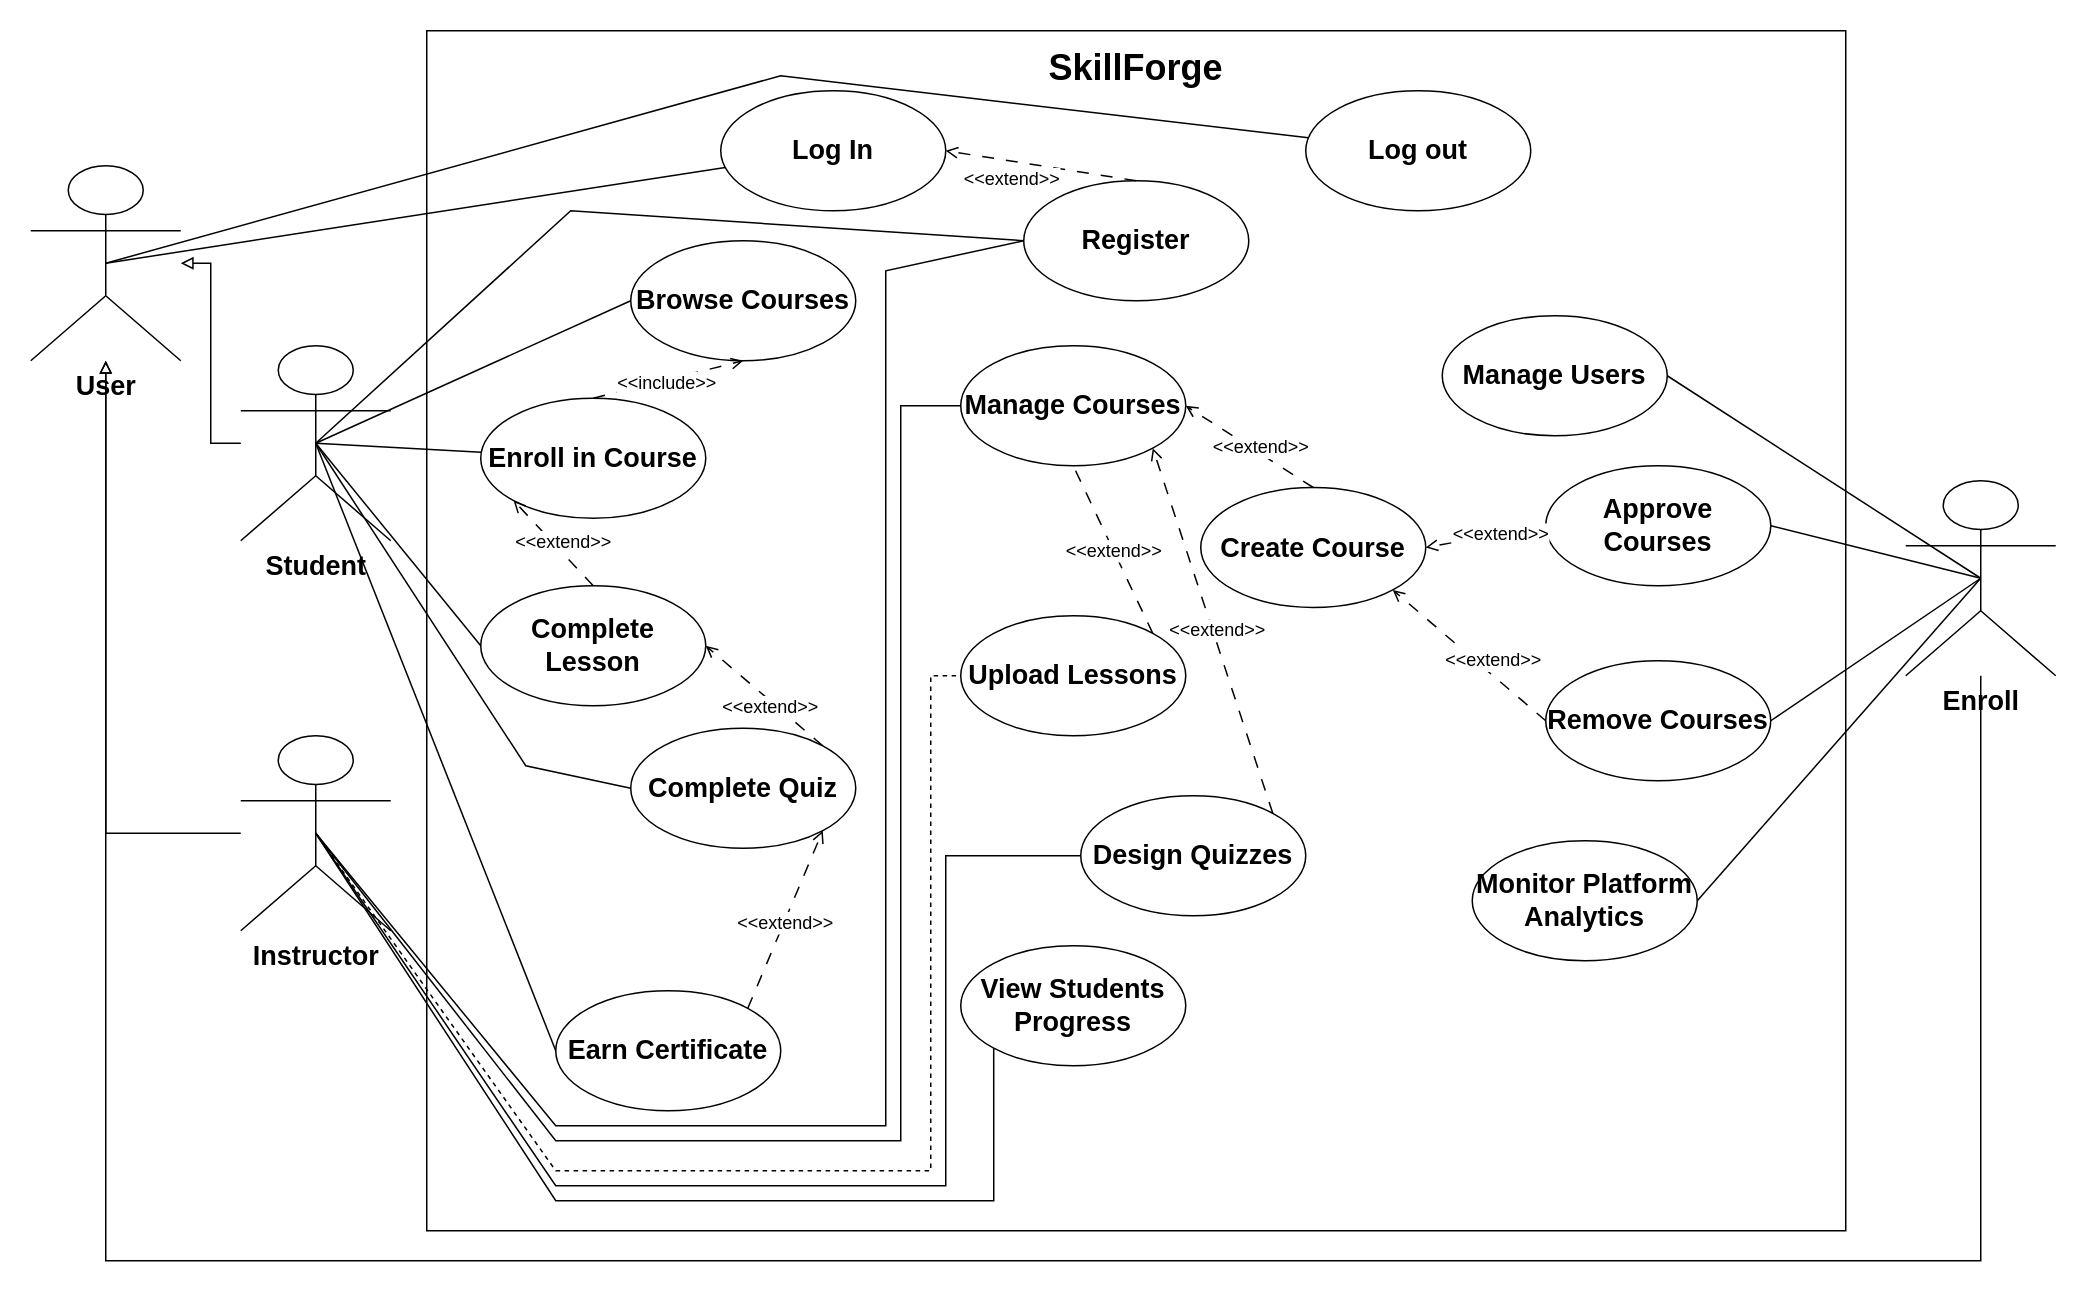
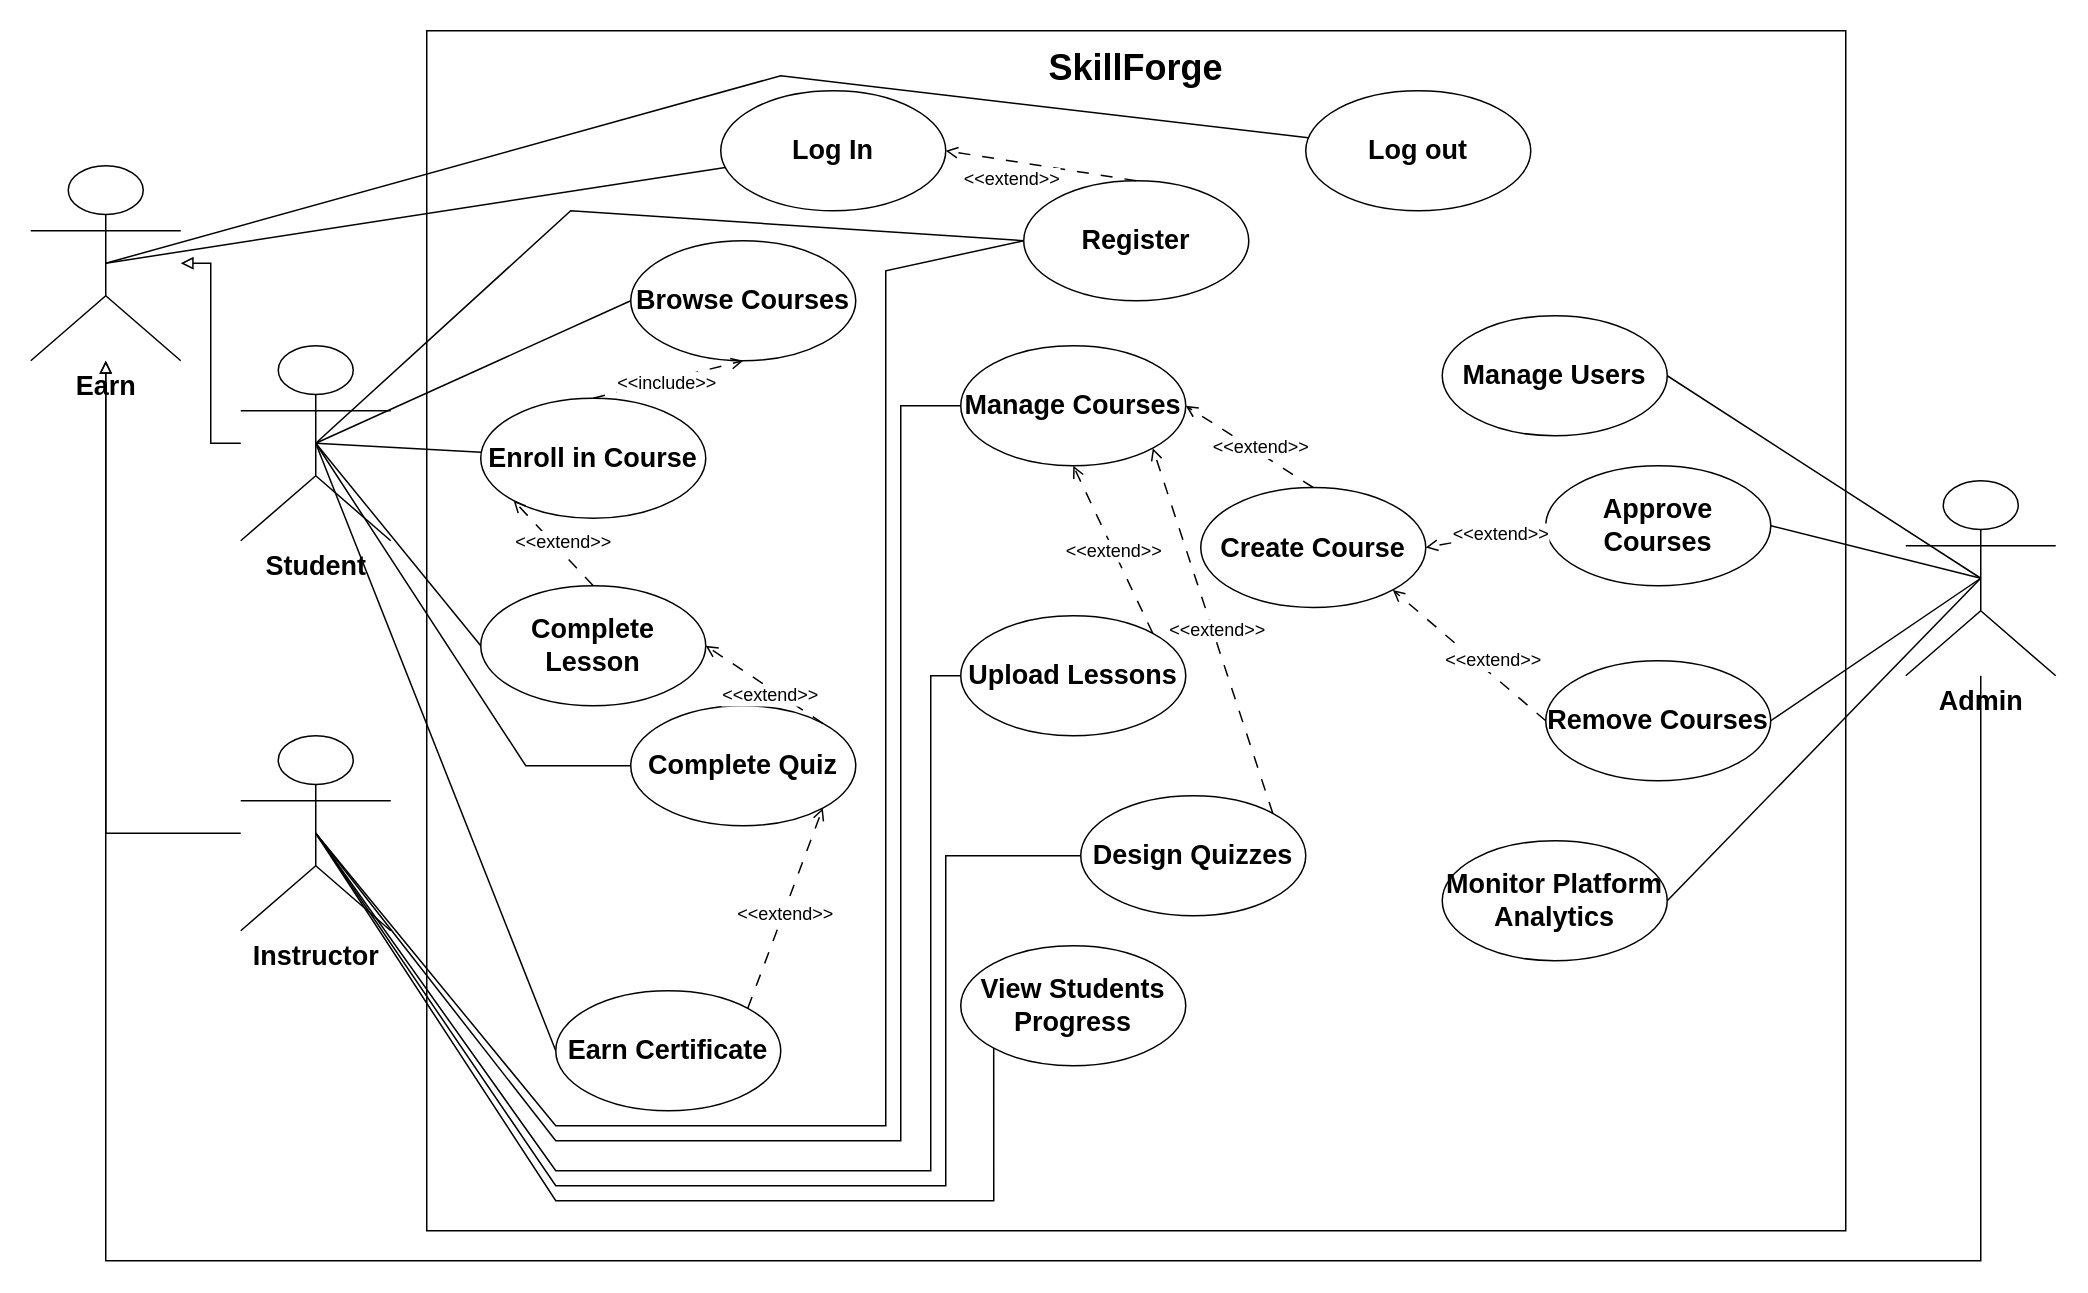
(107, 382) -> (107, 382)
(1075, 469) -> (1076, 471)
(1982, 697) -> (1982, 697)
(743, 788) -> (743, 766)
(1585, 901) -> (1555, 901)
(857, 1171) -> (857, 1171)
